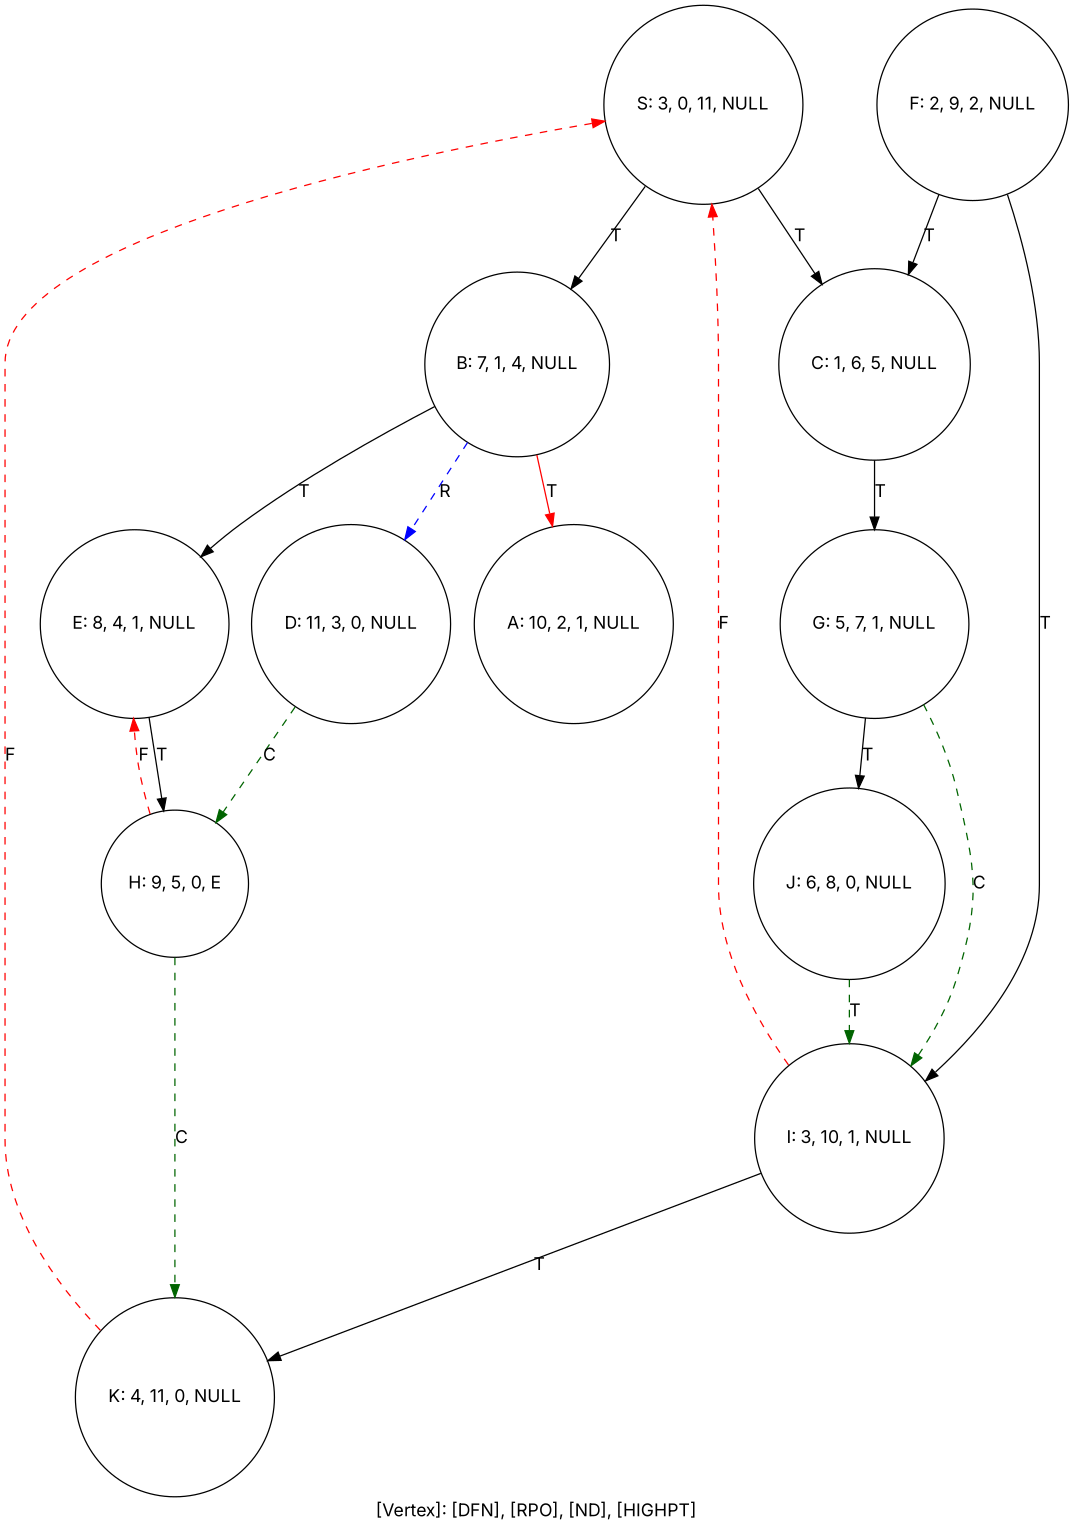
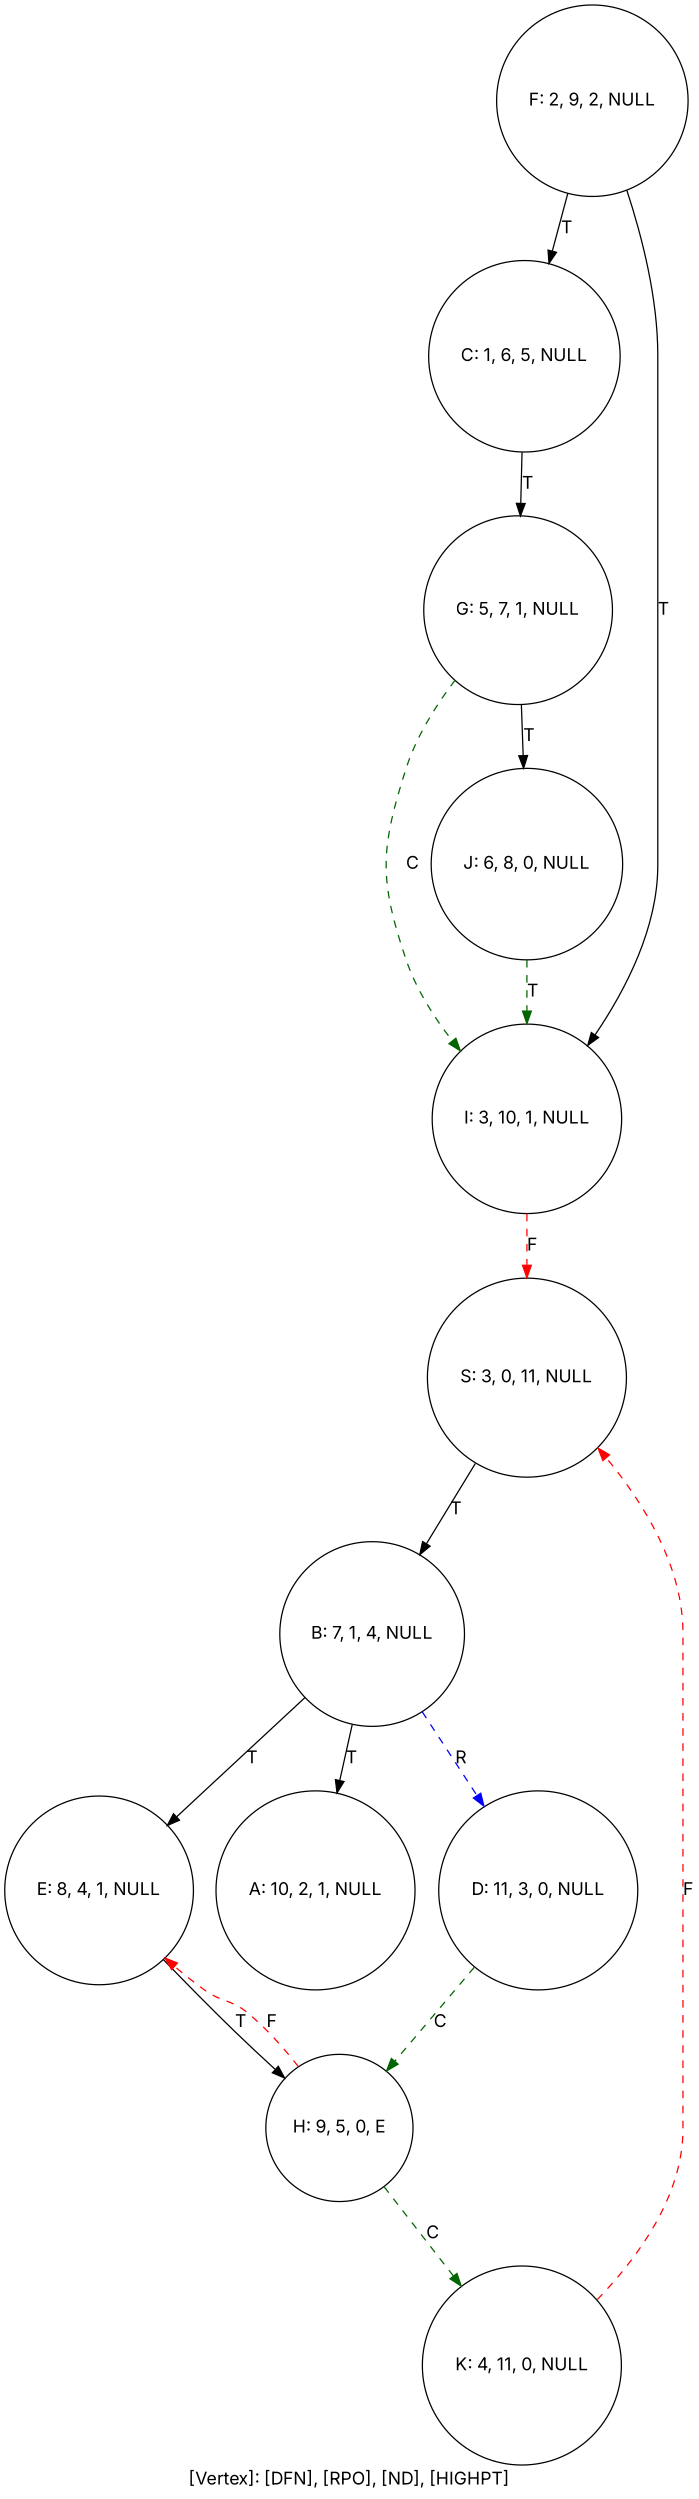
(787, 231) -> none
(543, 484) -> (346, 1752)
(520, 1265) -> none
